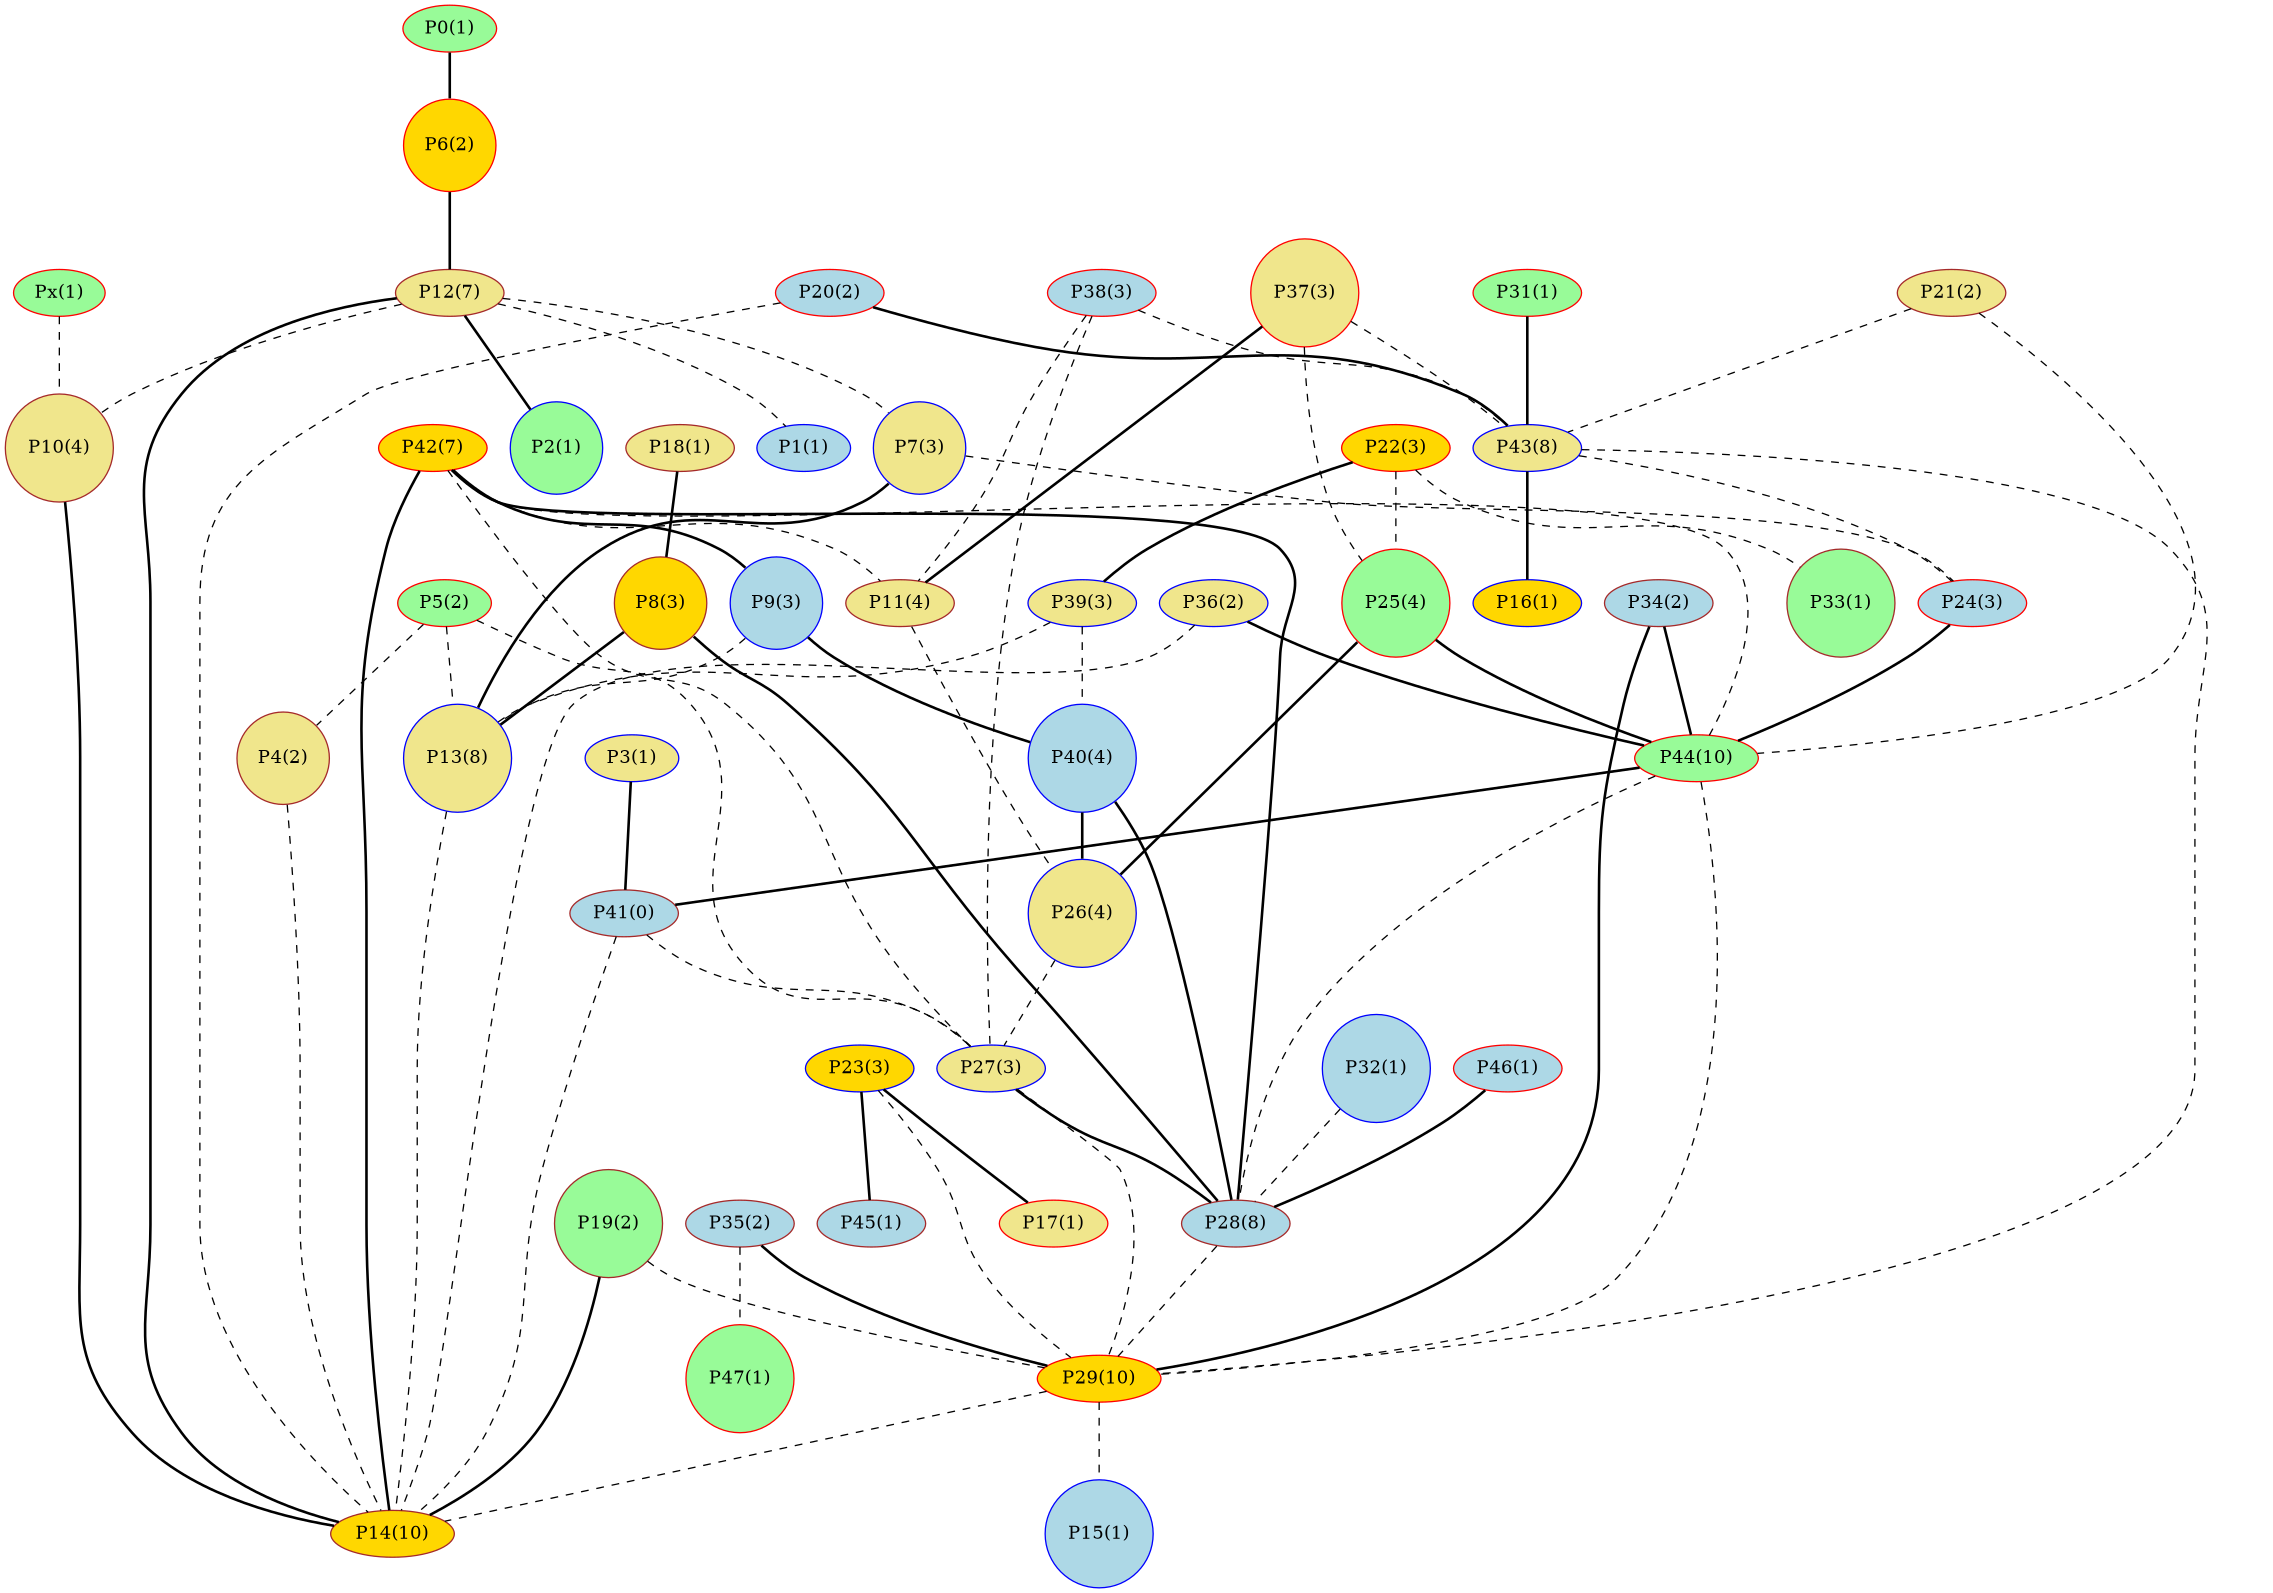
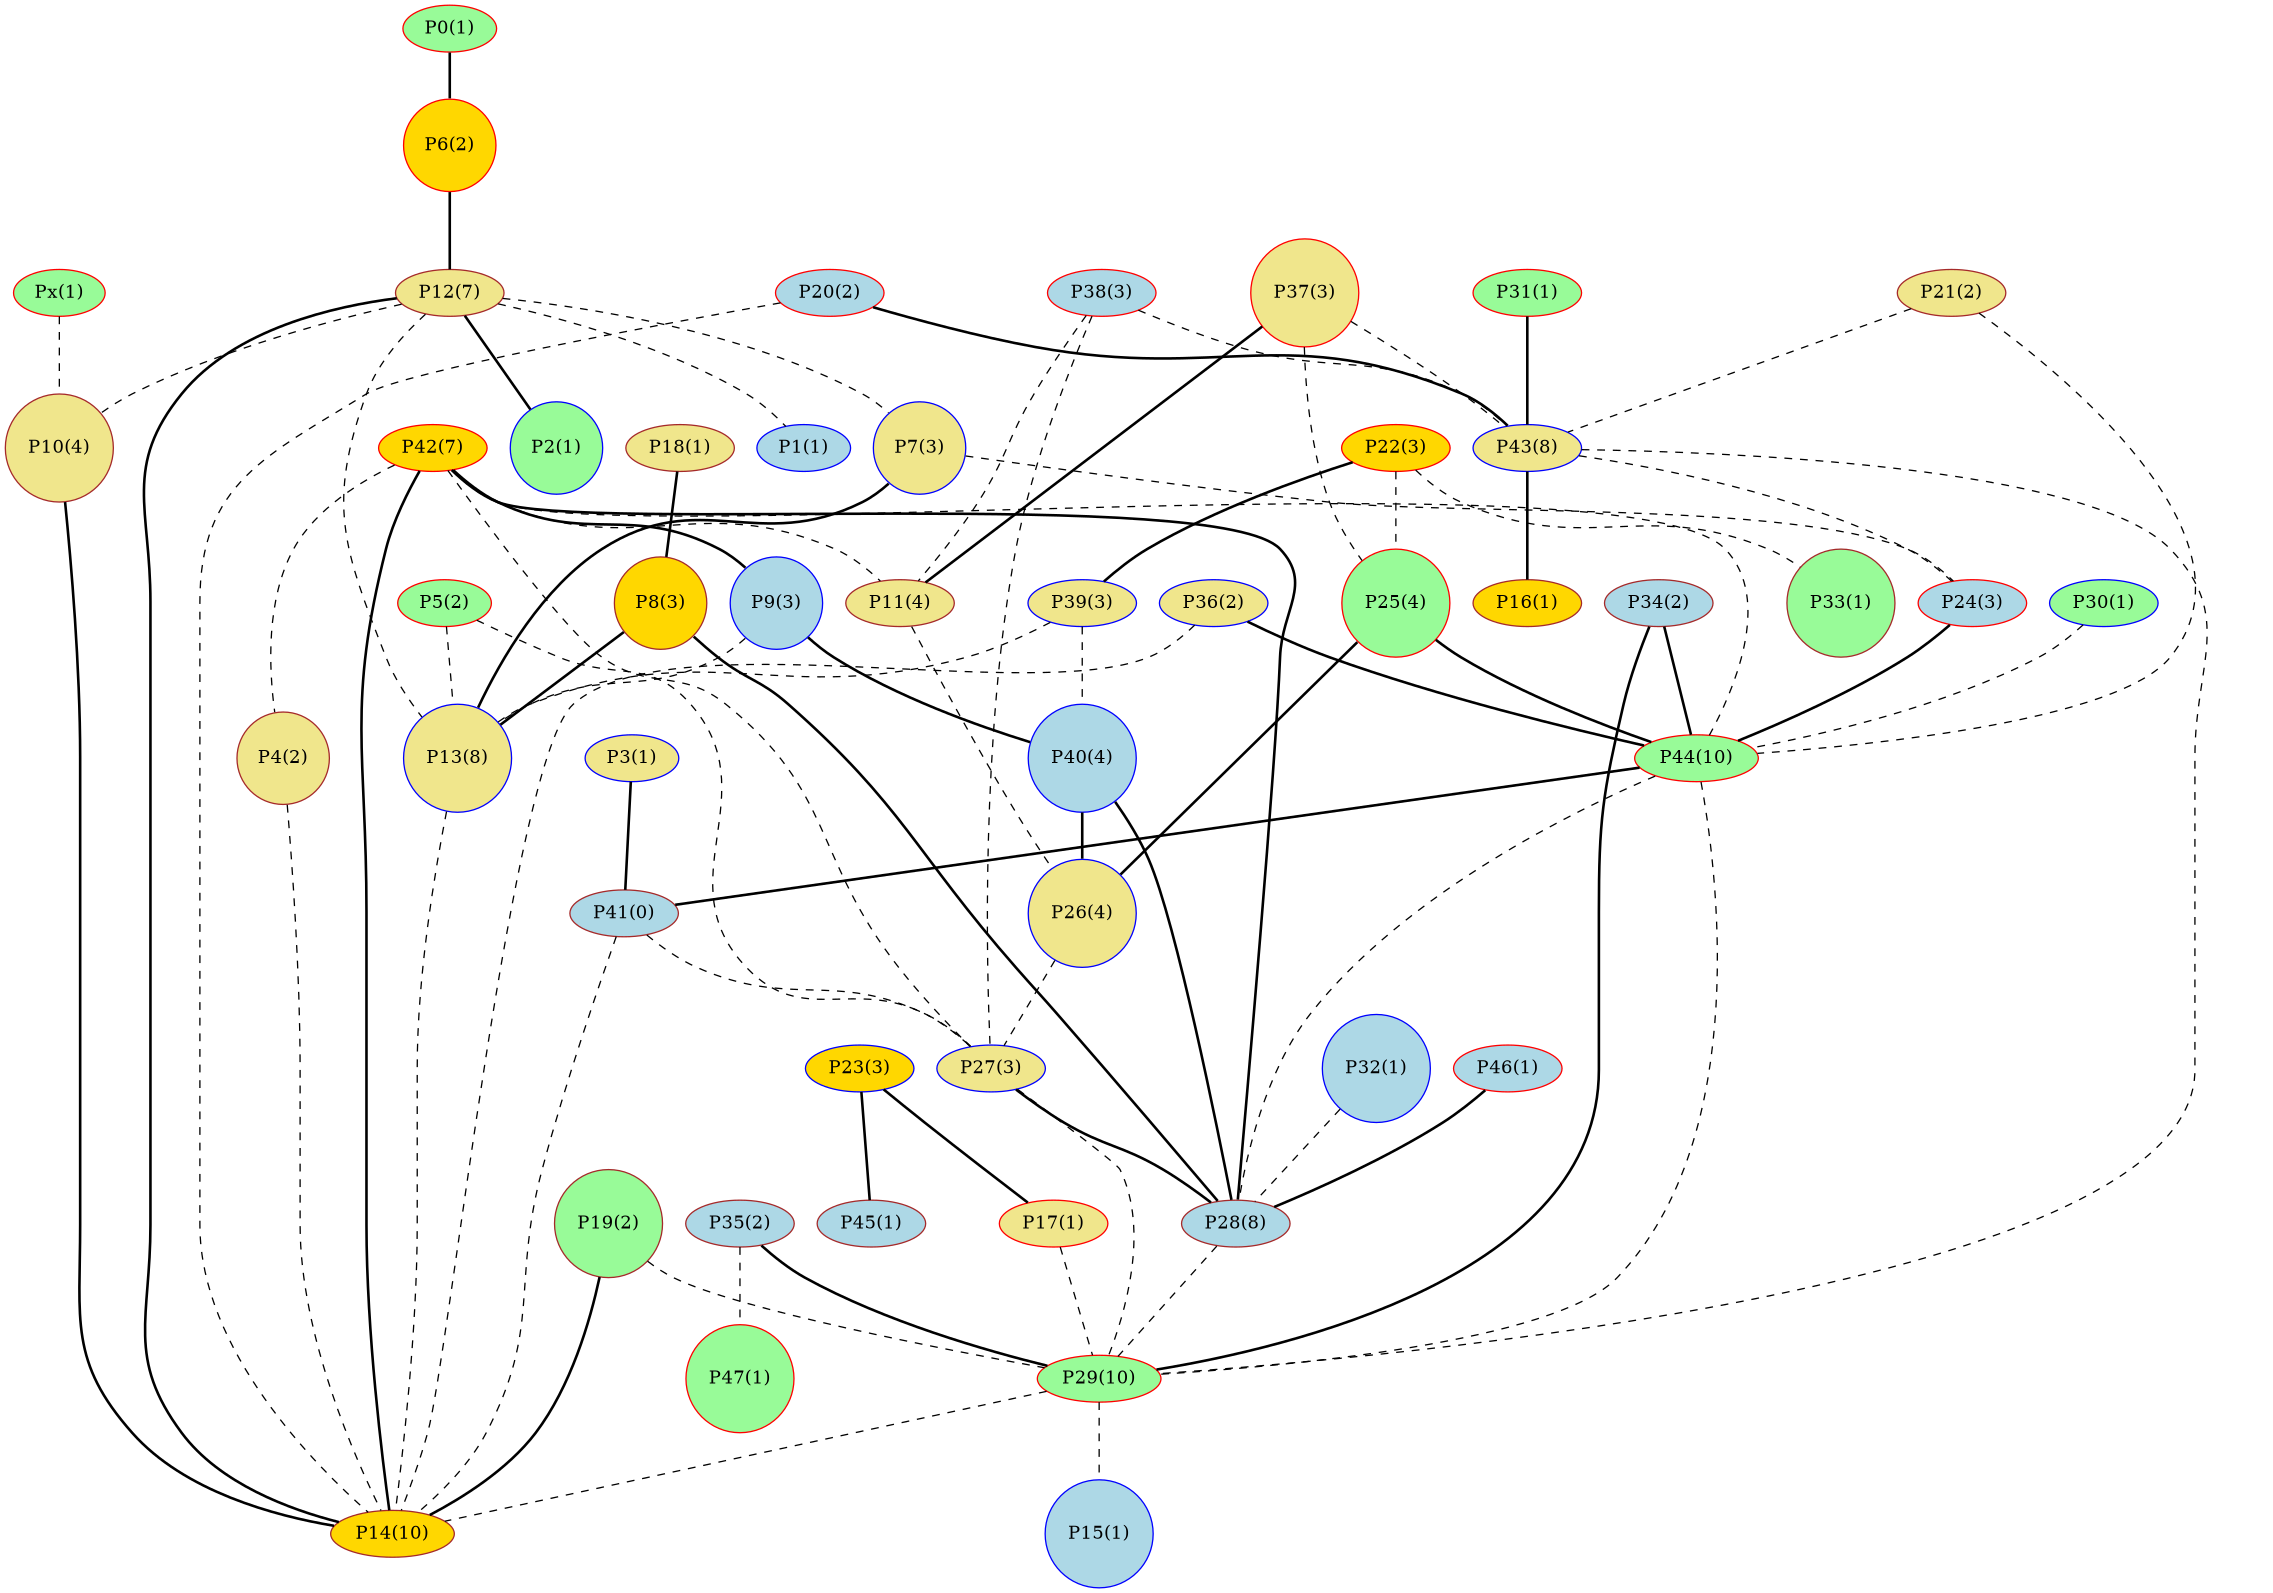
none -> (344, 512)
(1527, 603) -> (1527, 603)
none -> (2104, 603)
(373, 672) -> (287, 564)
(964, 1232) -> (1076, 1301)
(1099, 1379) -> (1099, 1379)
